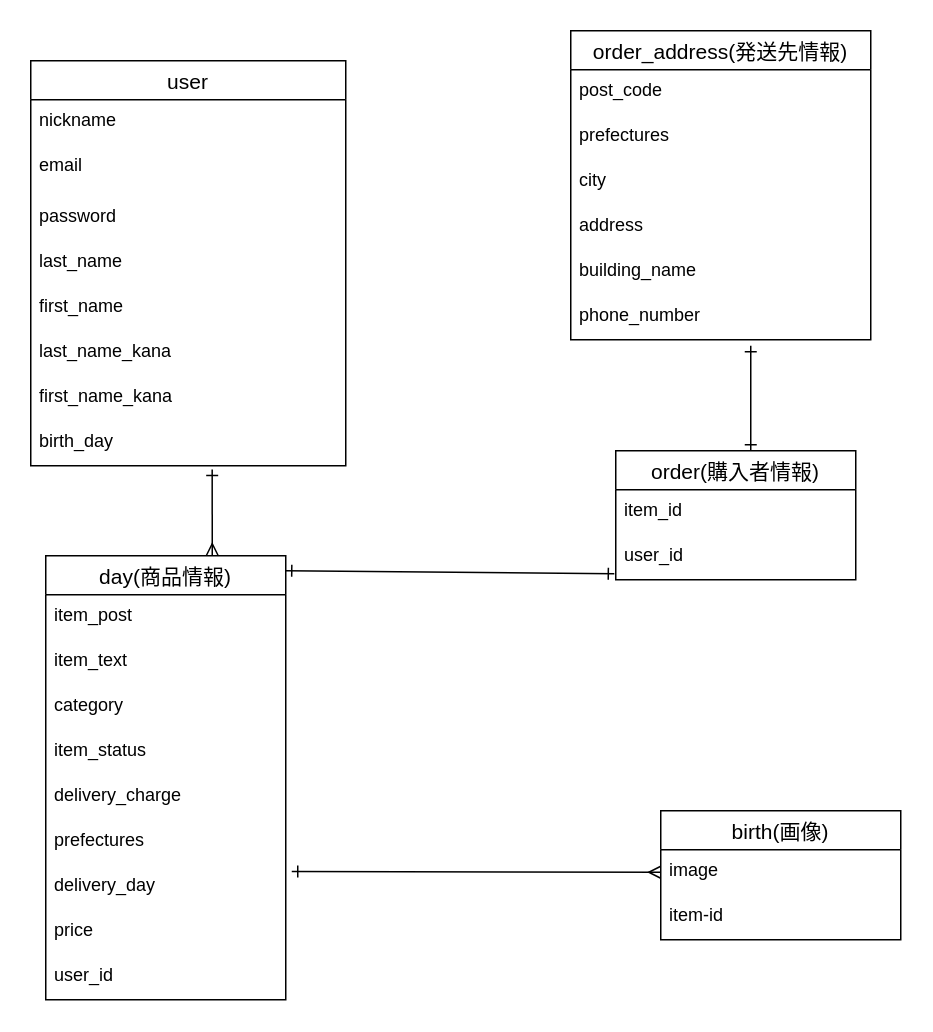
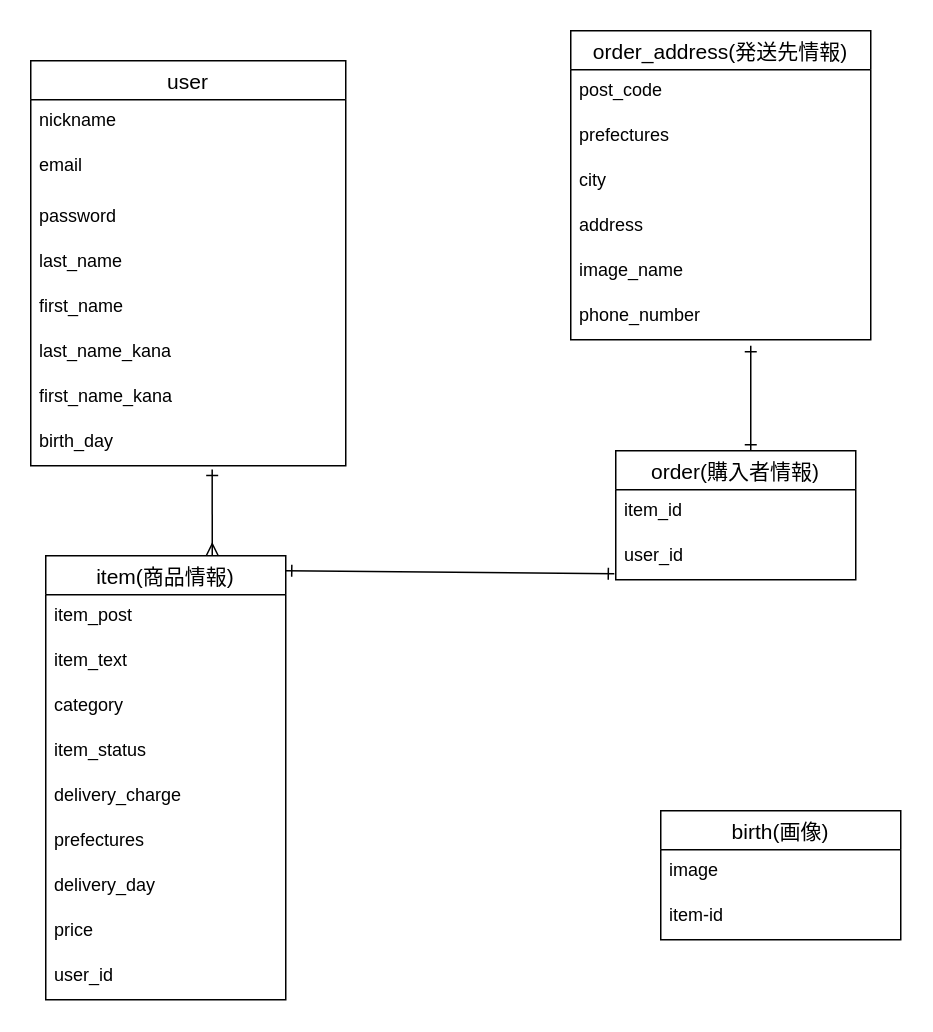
(638, 270) -> (627, 270)
(165, 577) -> (165, 577)
(475, 872) -> none
